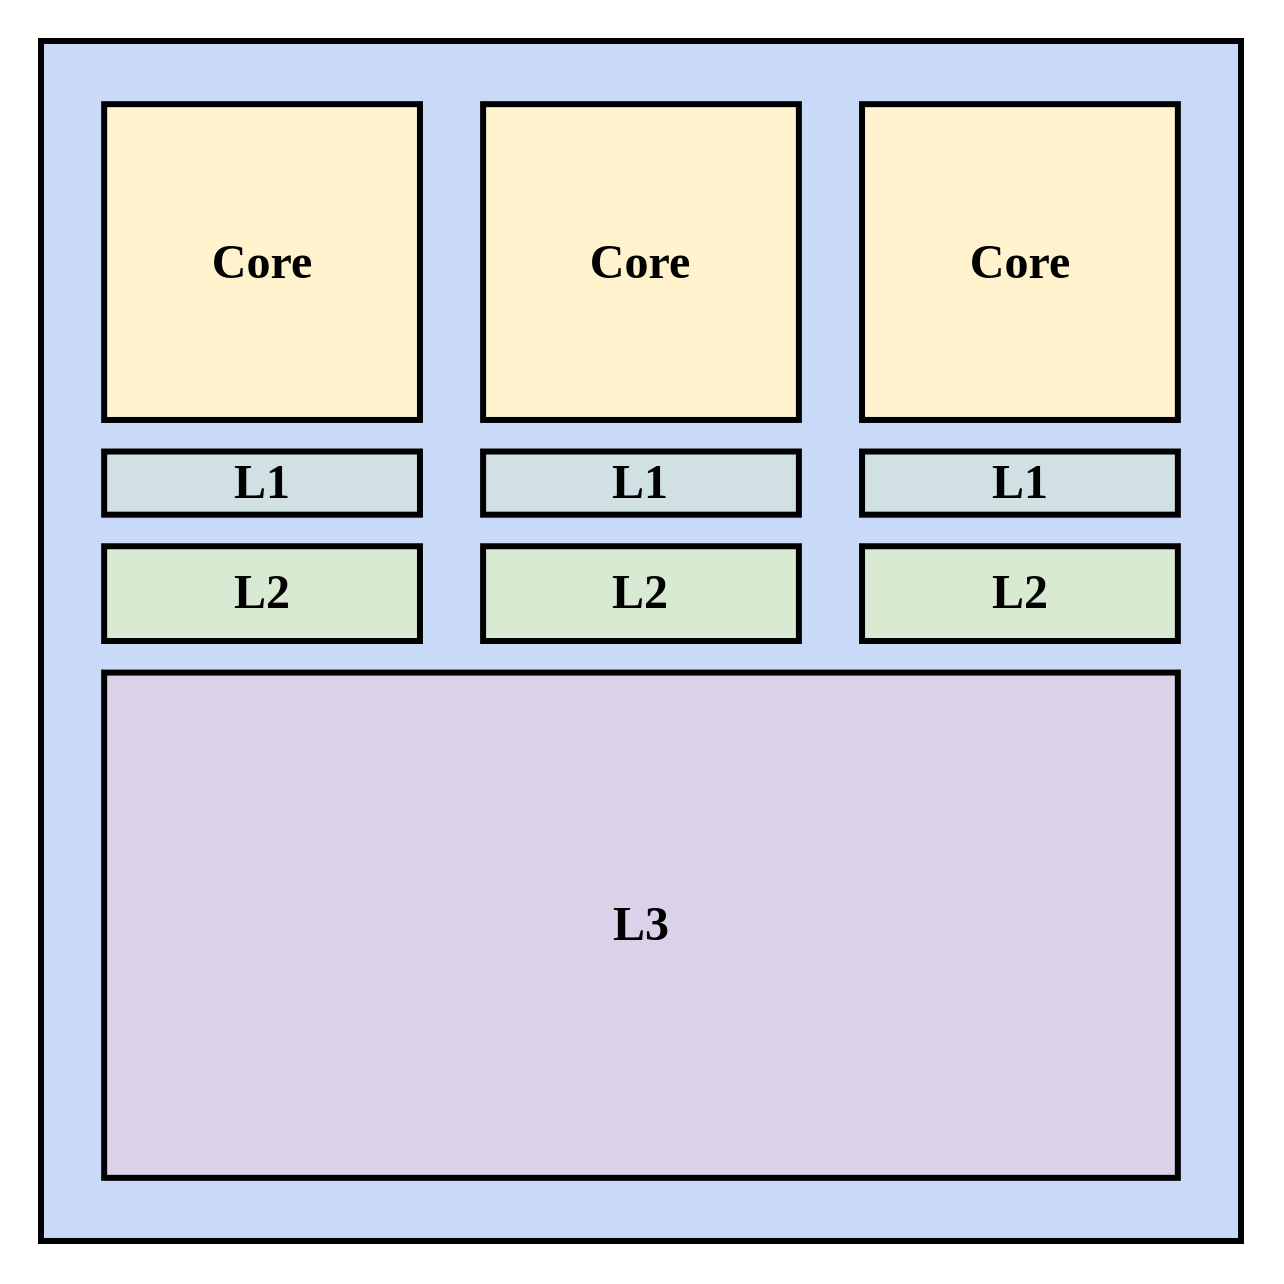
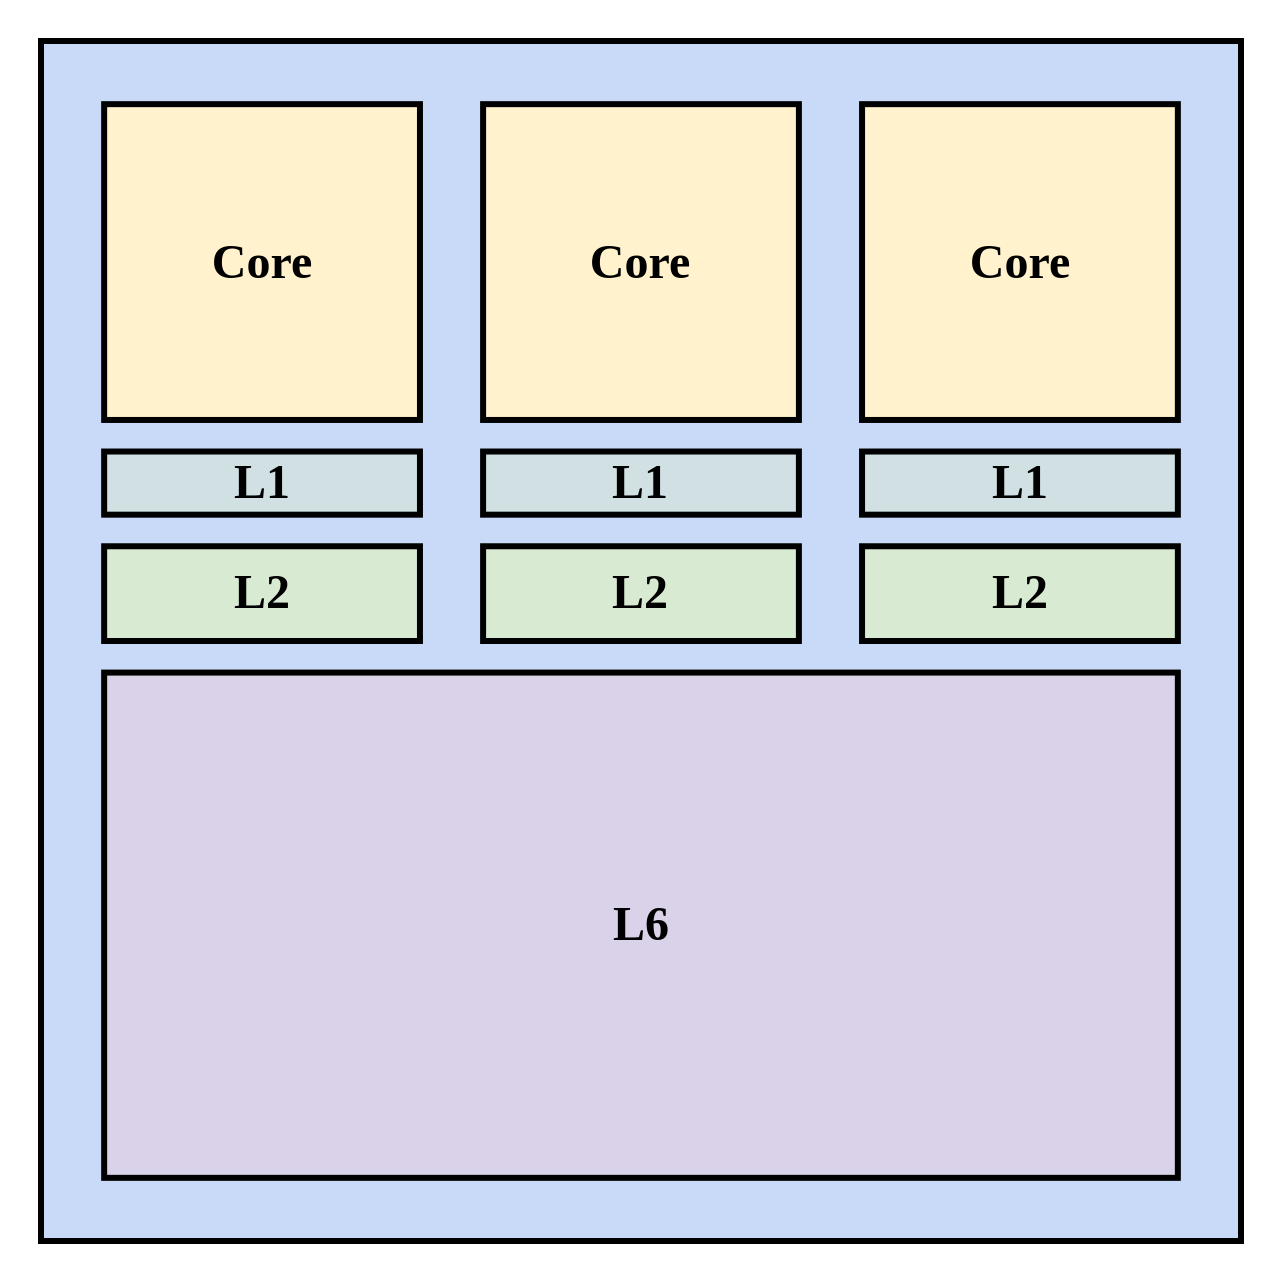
(642, 925) -> (642, 925)
